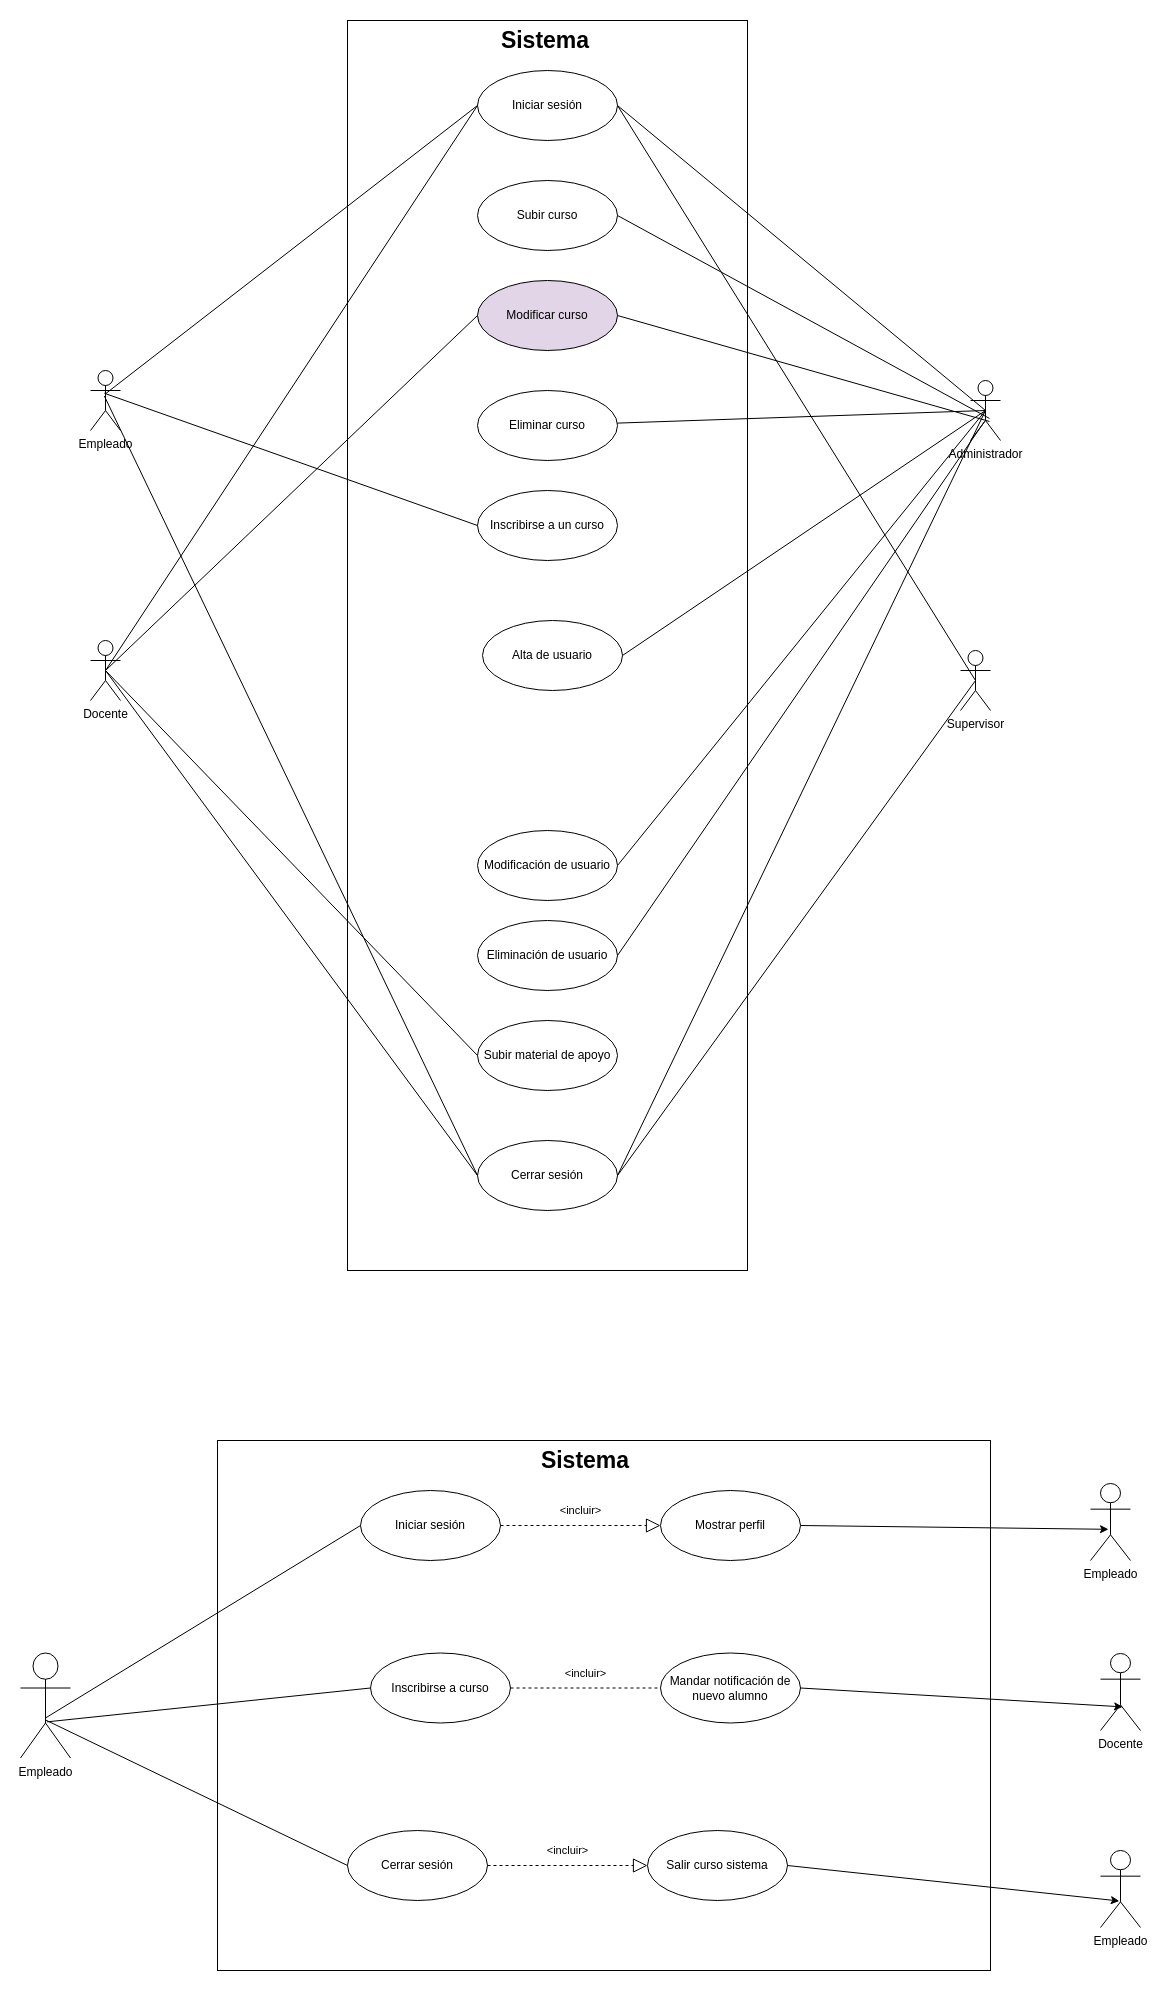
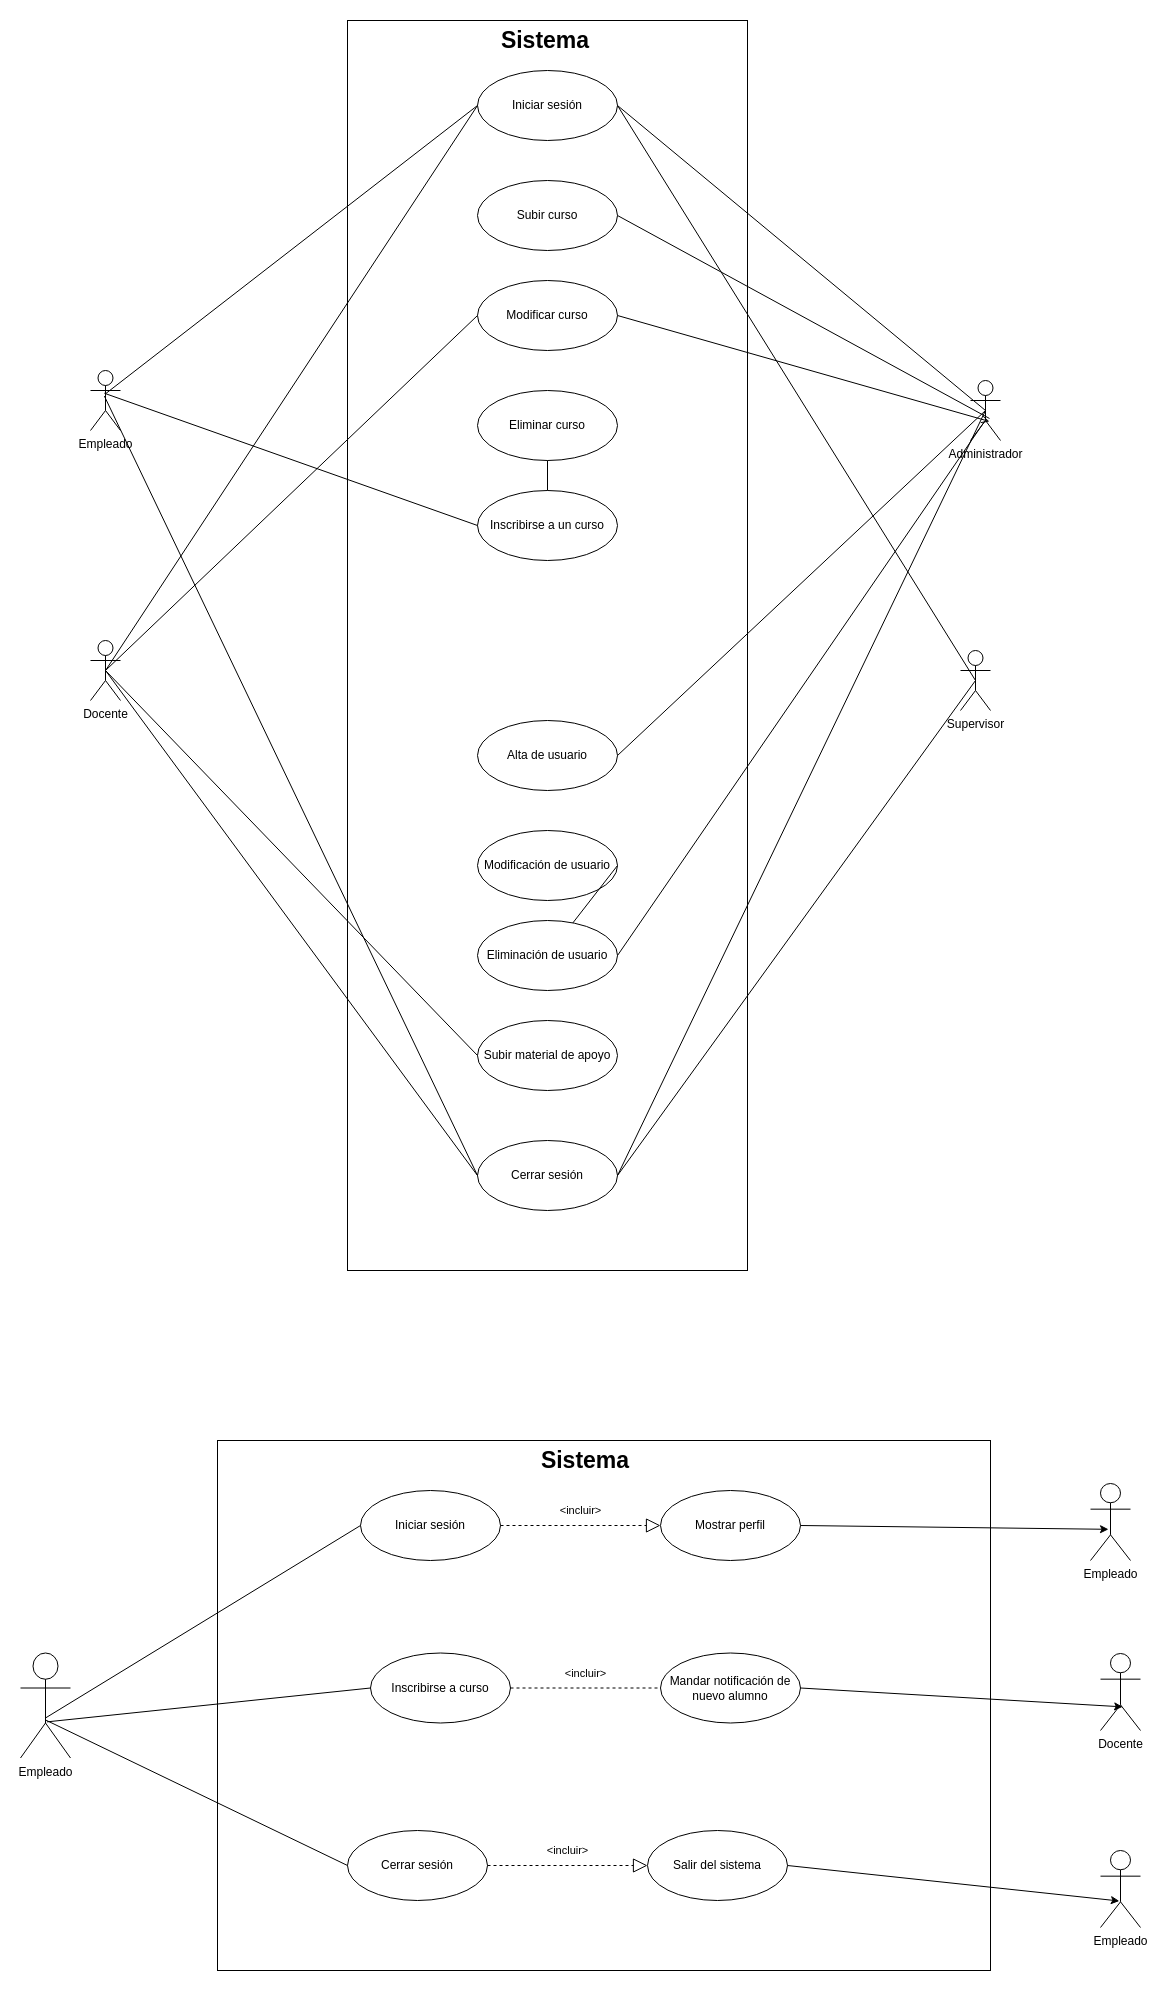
(548, 316) -> (548, 316)
(798, 417) -> (548, 476)
(989, 421) -> (983, 419)
(797, 643) -> (595, 894)
(553, 656) -> (548, 756)
(718, 1866) -> (718, 1866)
